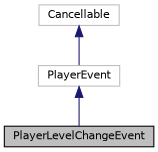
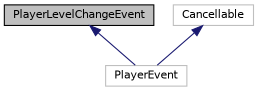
(79, 112) -> (117, 49)
